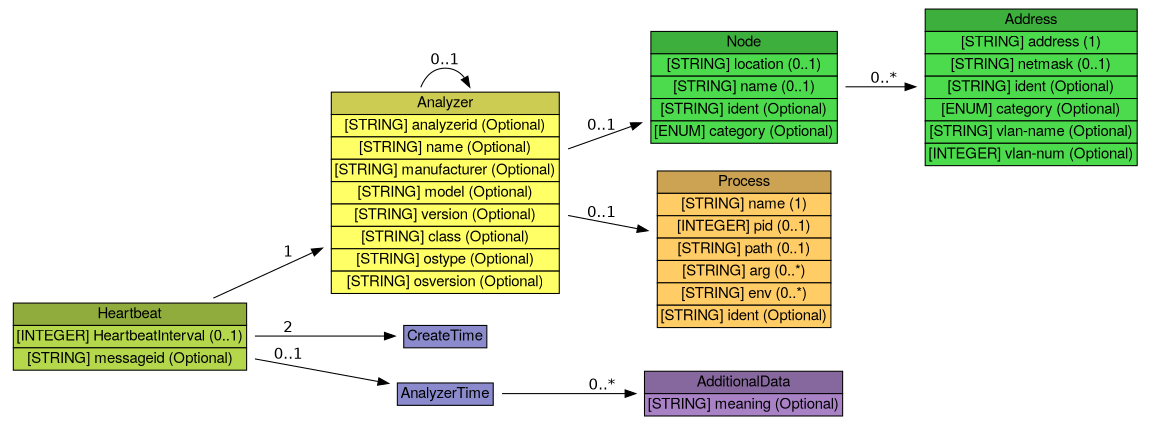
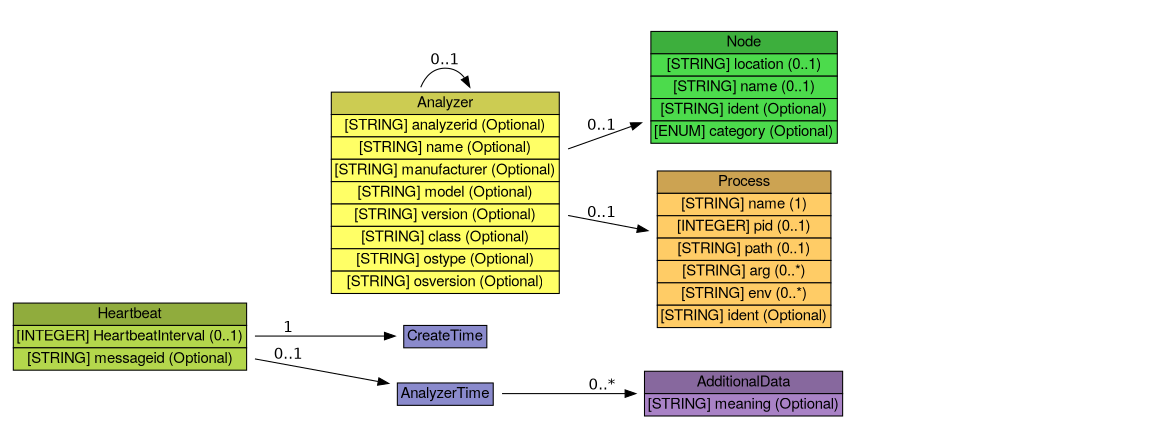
(1031, 87) -> none
(263, 275) -> none
(289, 328) -> (289, 328)
